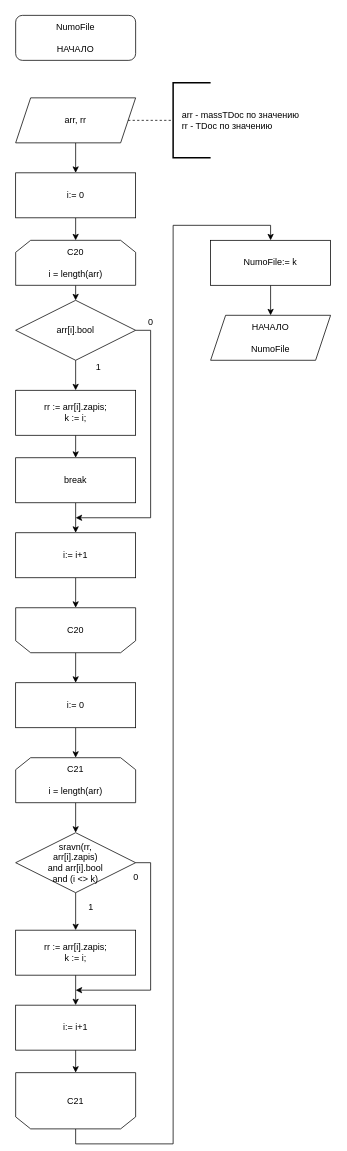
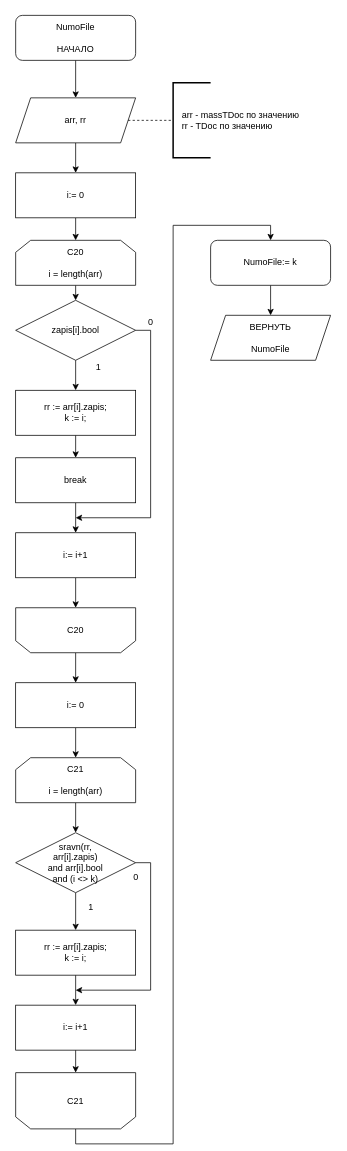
none -> (75, 77)
(270, 263) -> (270, 263)
(75, 330) -> (75, 330)
(270, 338) -> (270, 338)
